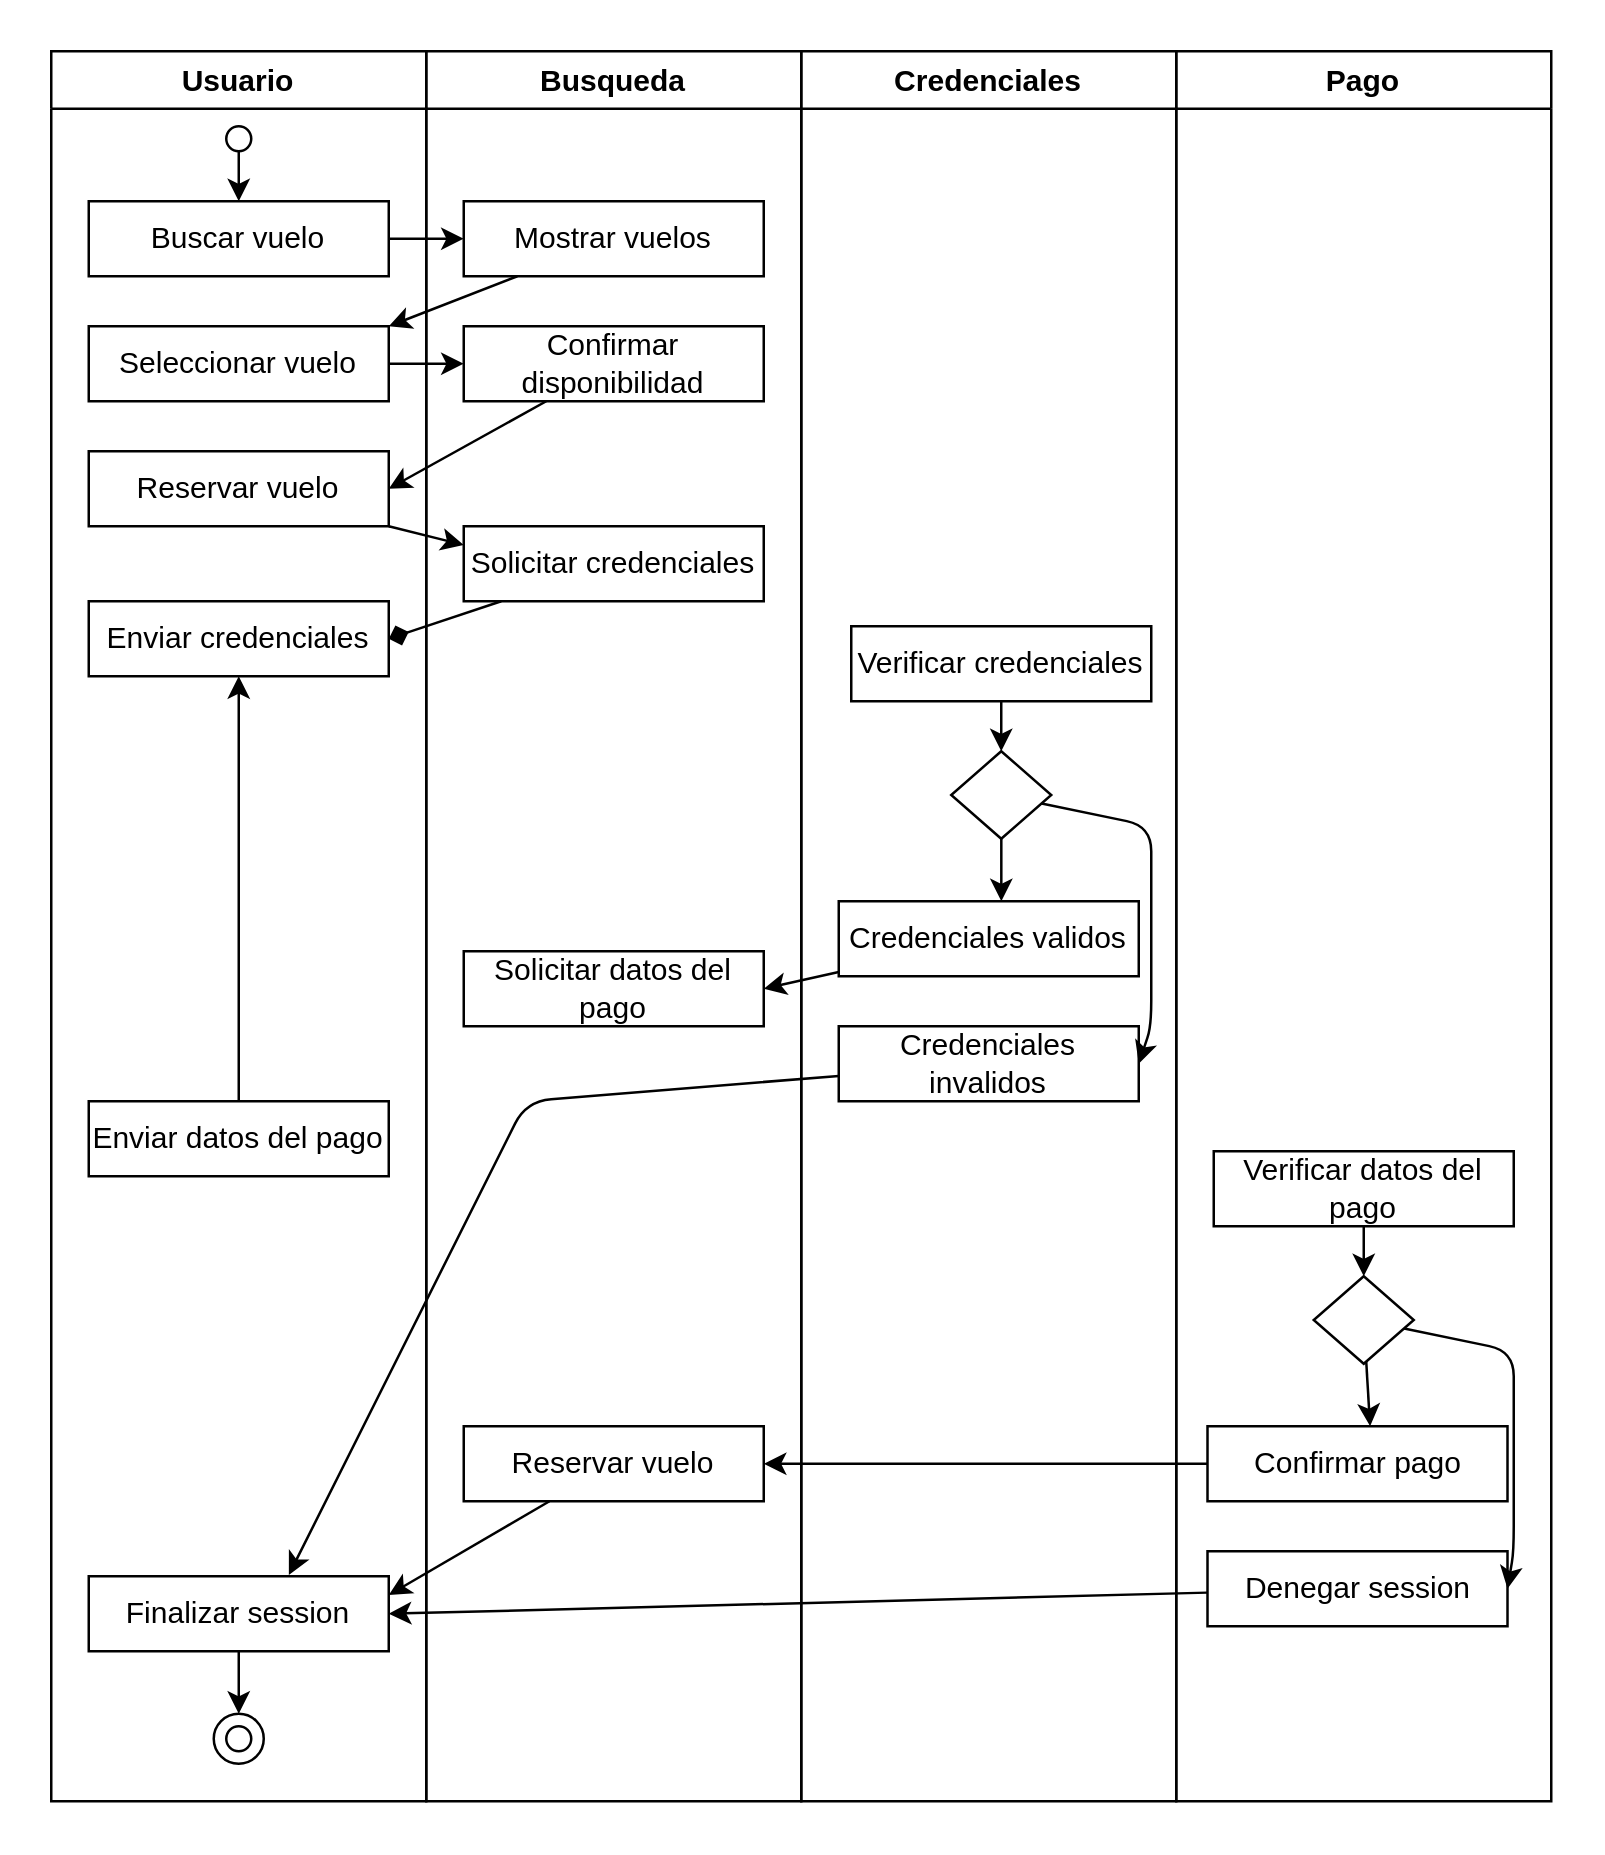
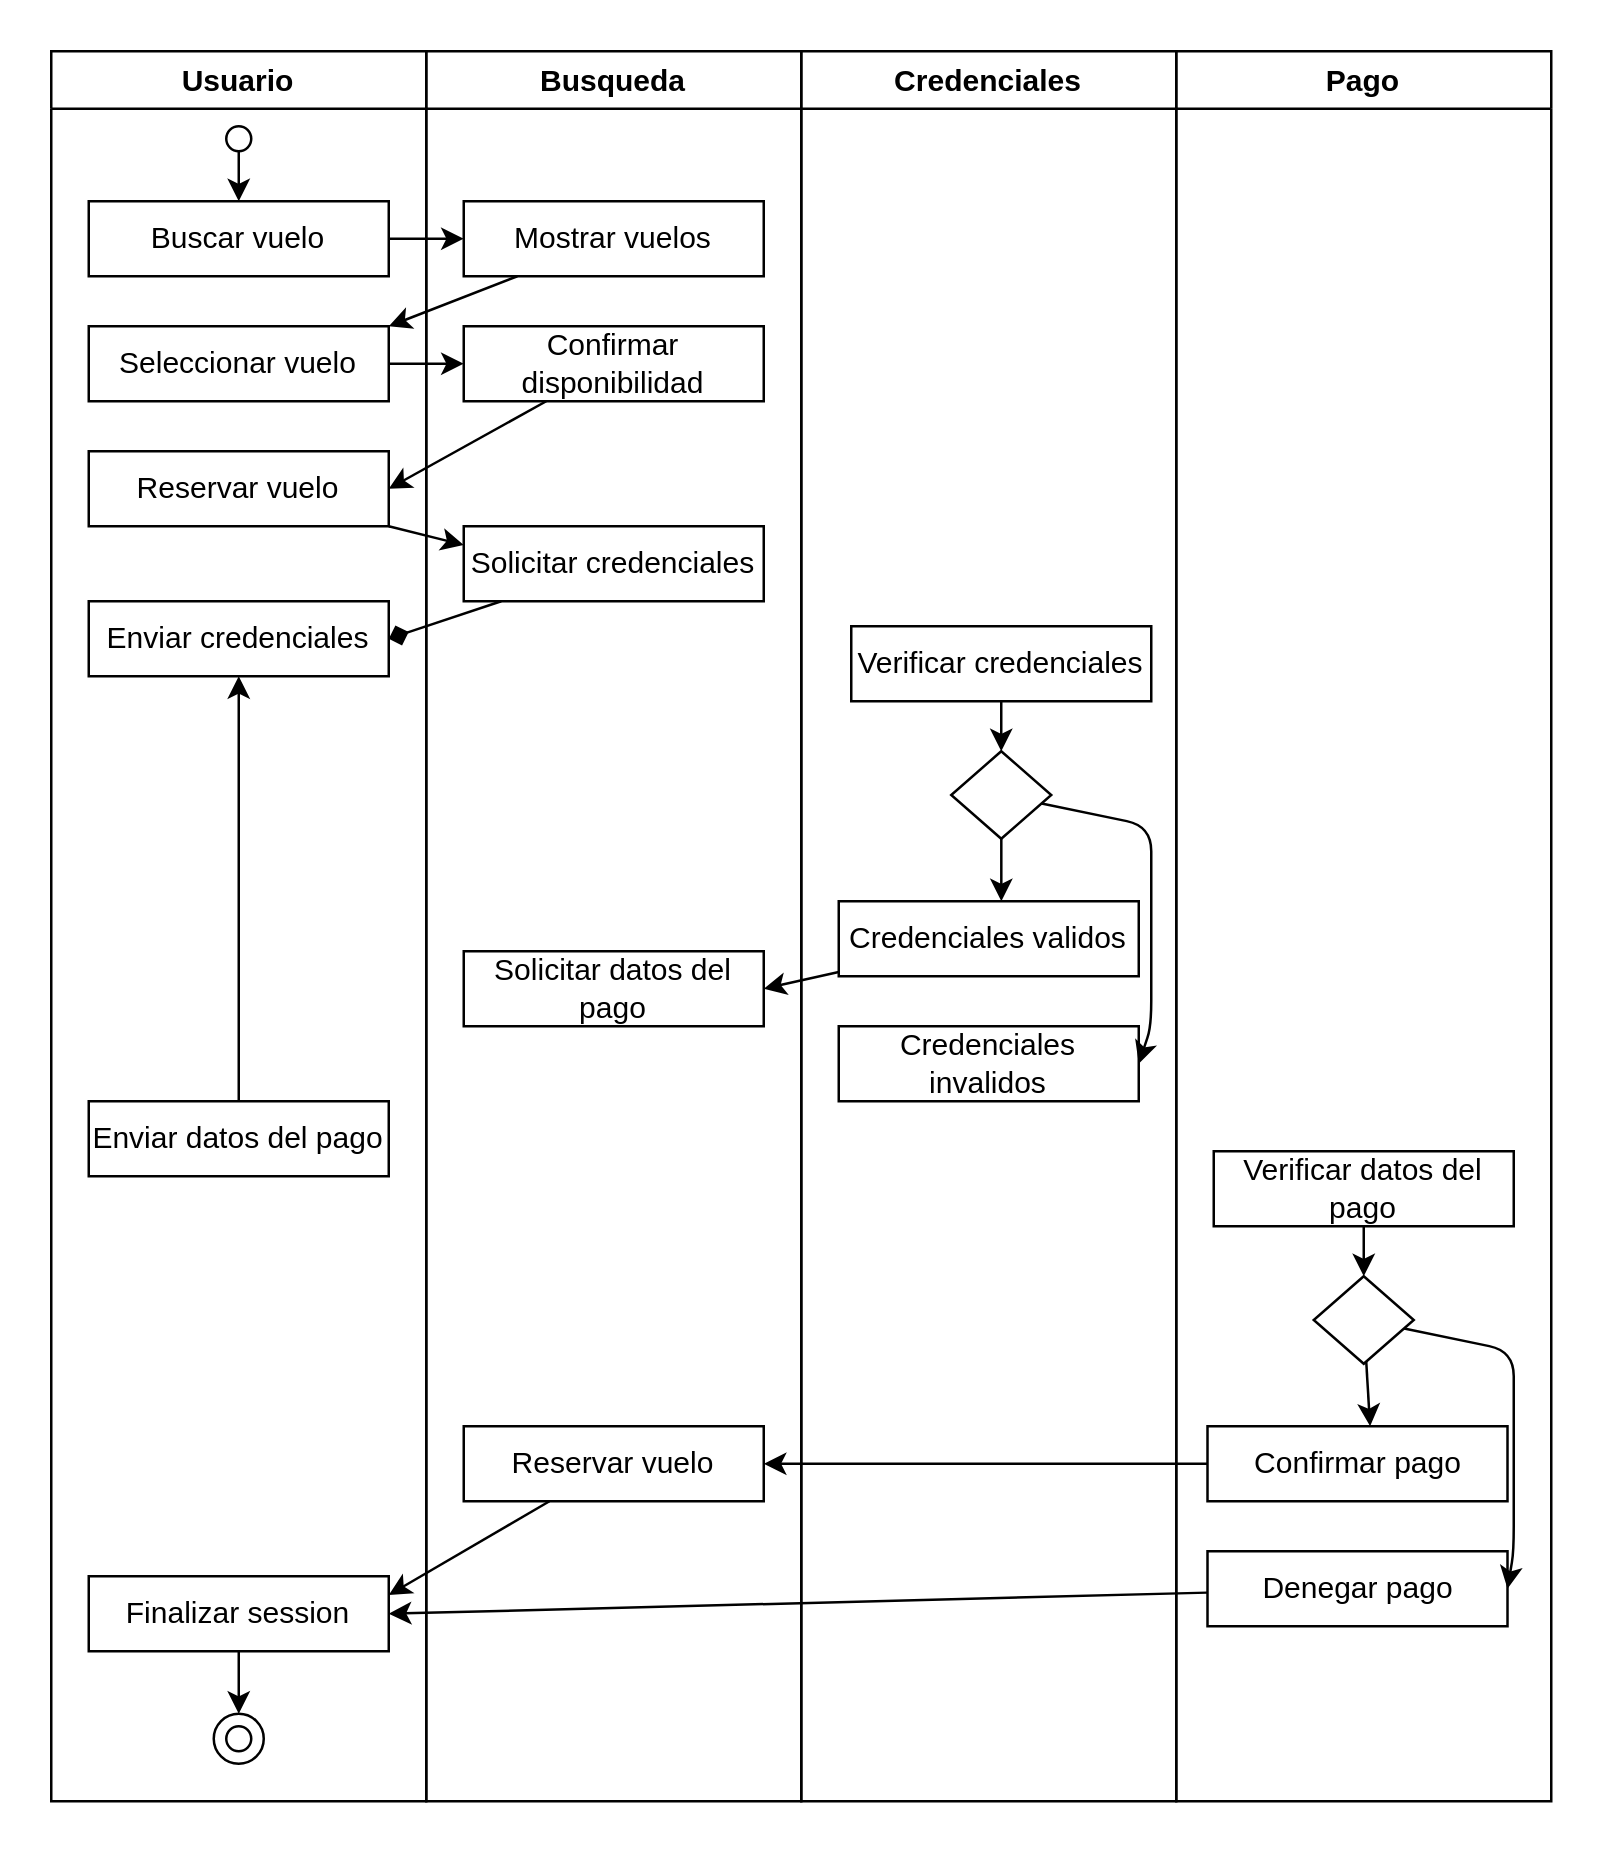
(479, 1195) -> none
(1359, 1589) -> (1359, 1589)
